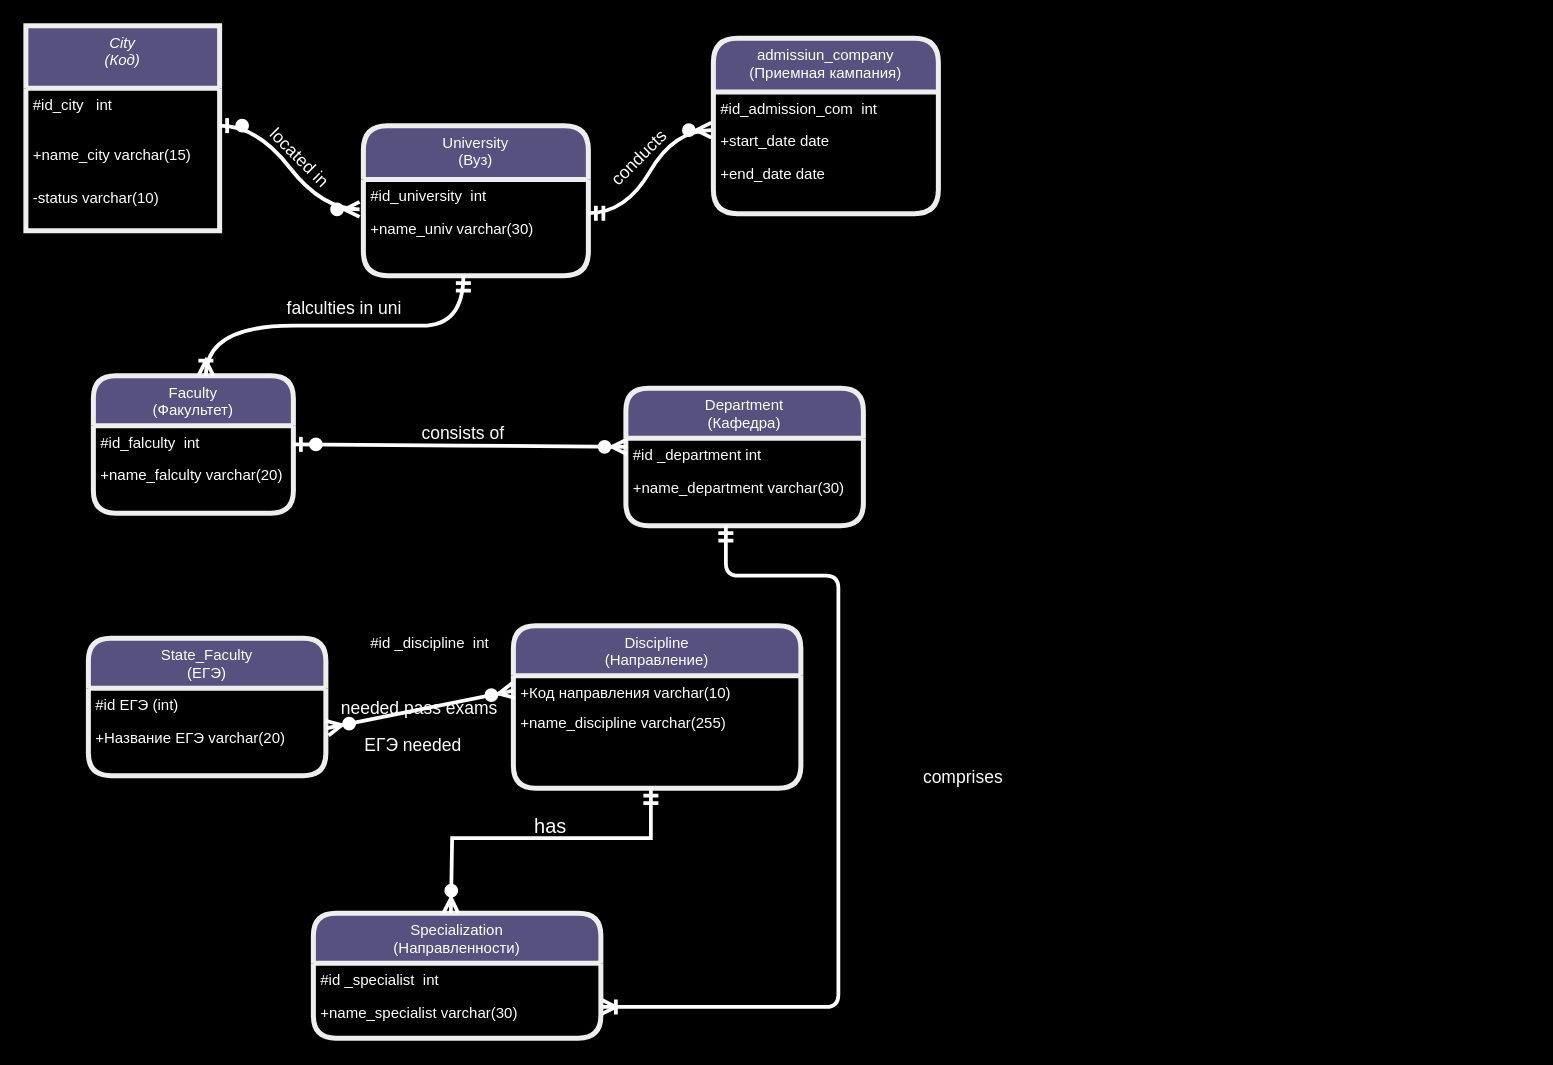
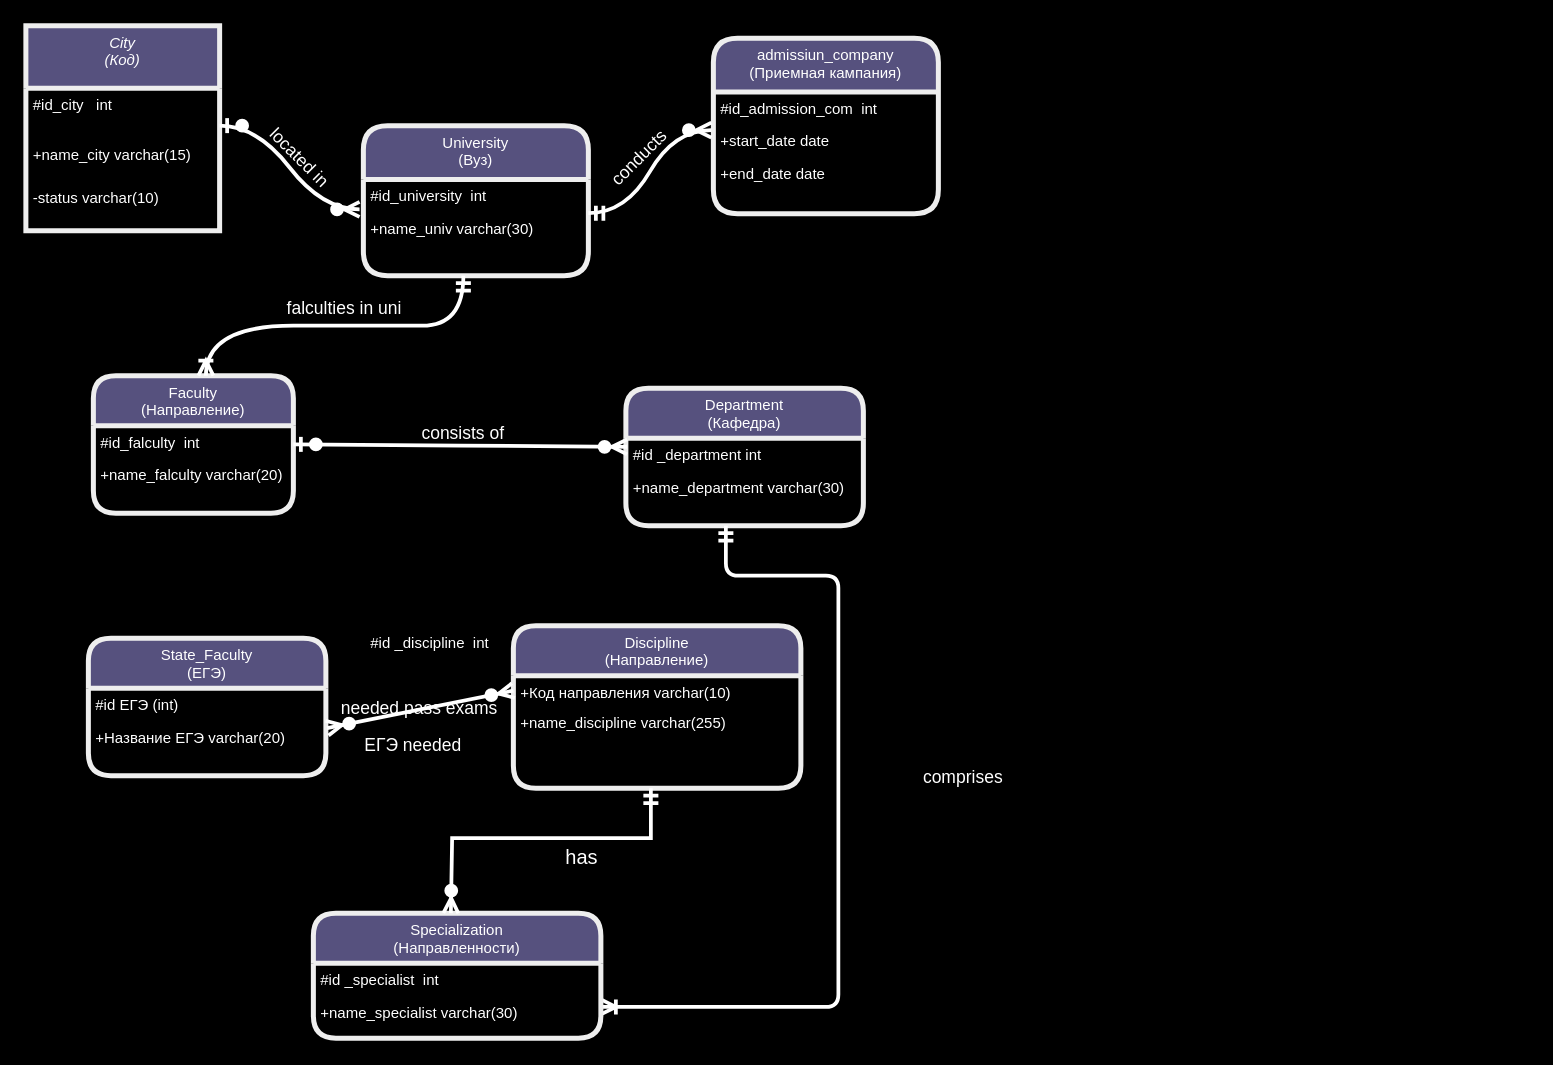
(193, 393) -> (193, 393)
(551, 826) -> (582, 857)
